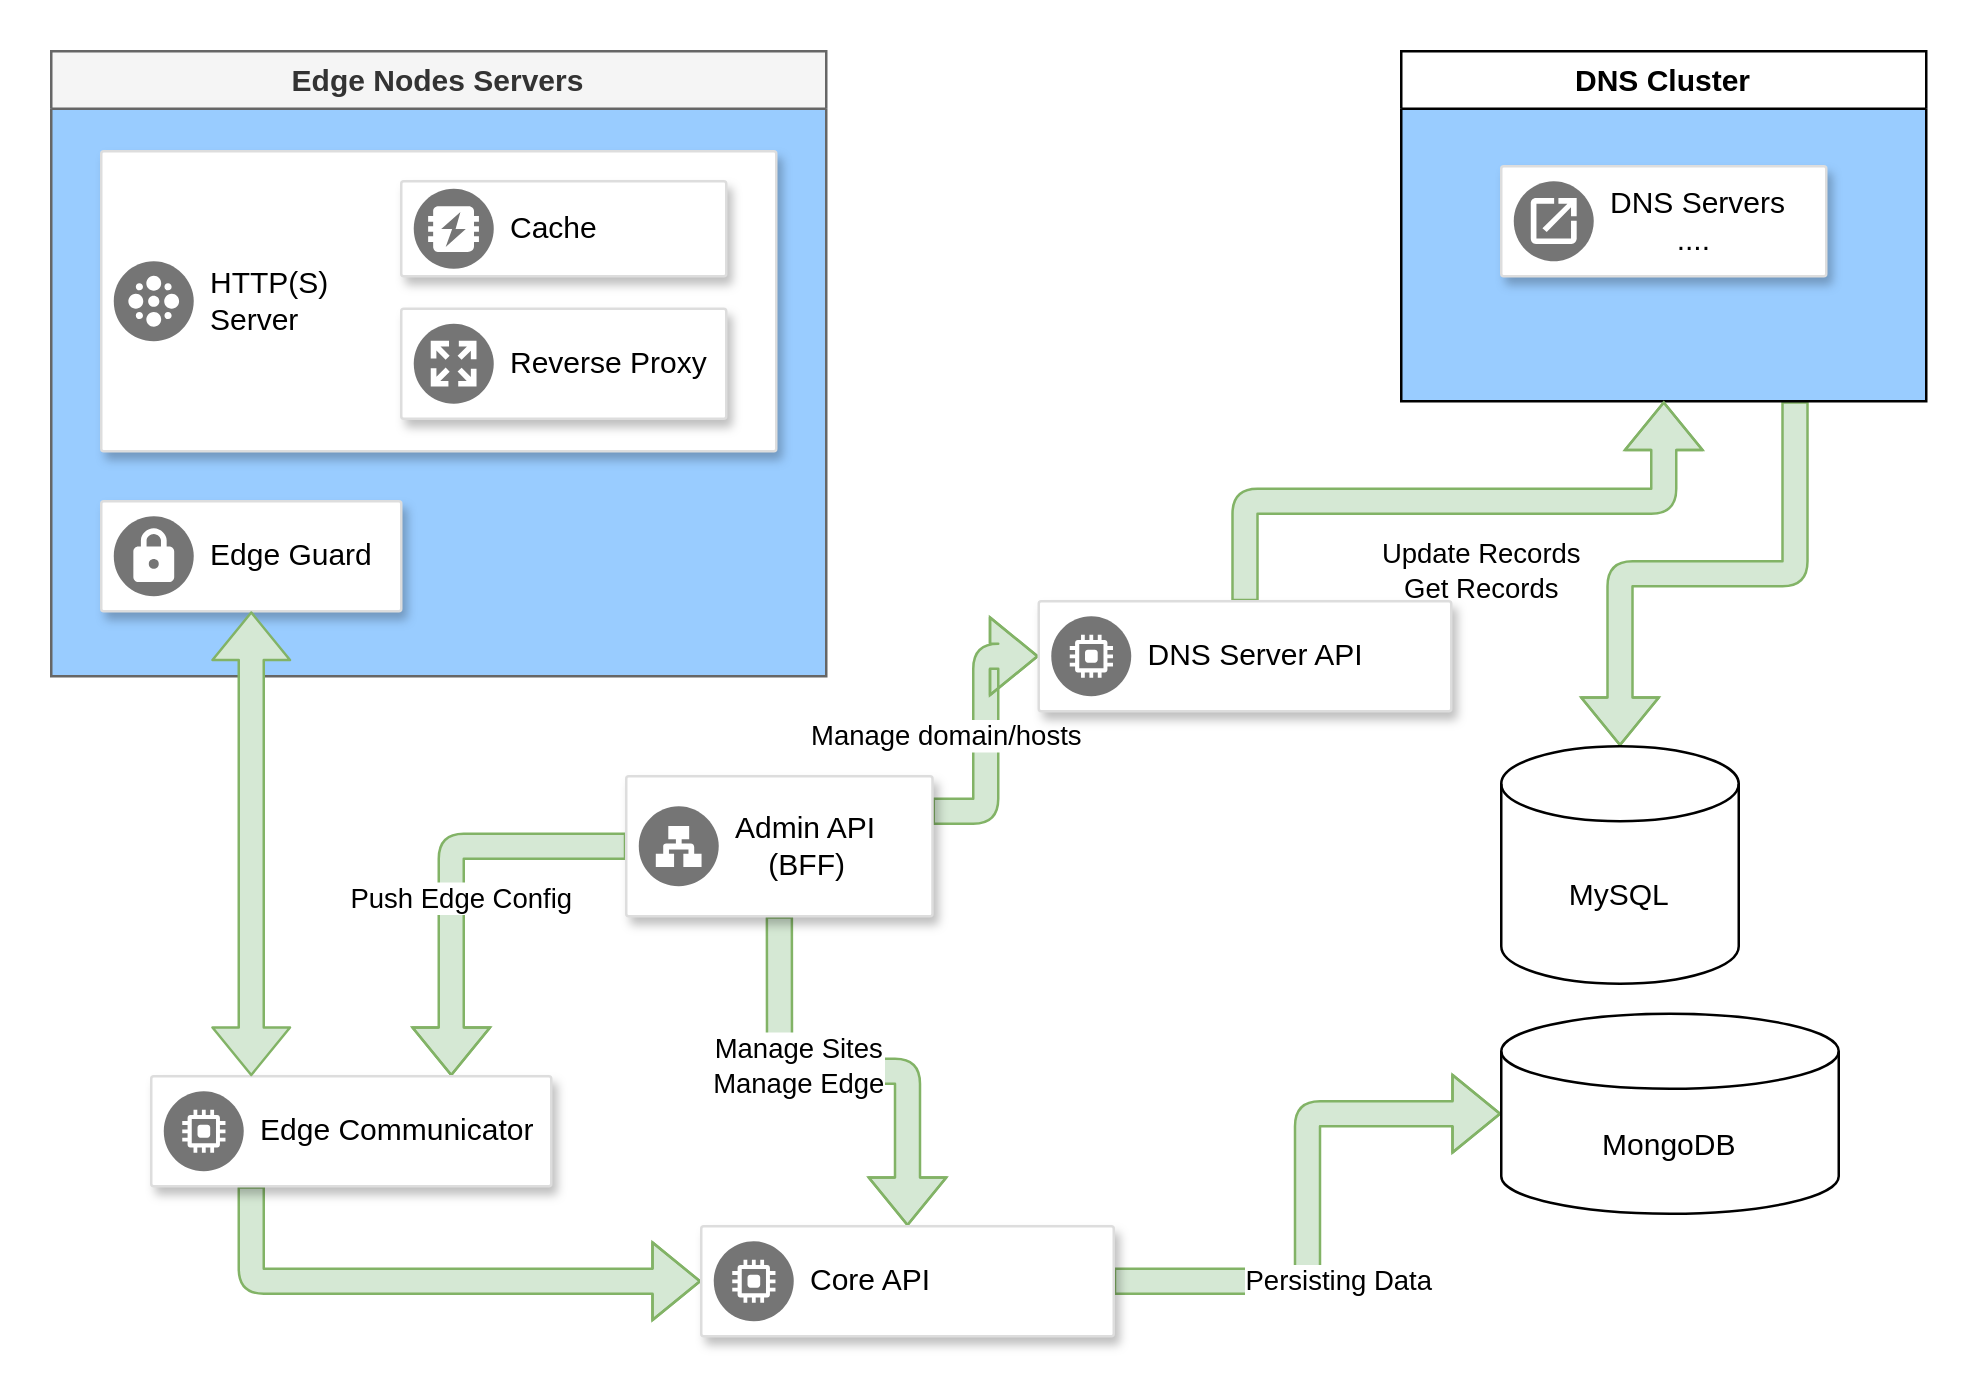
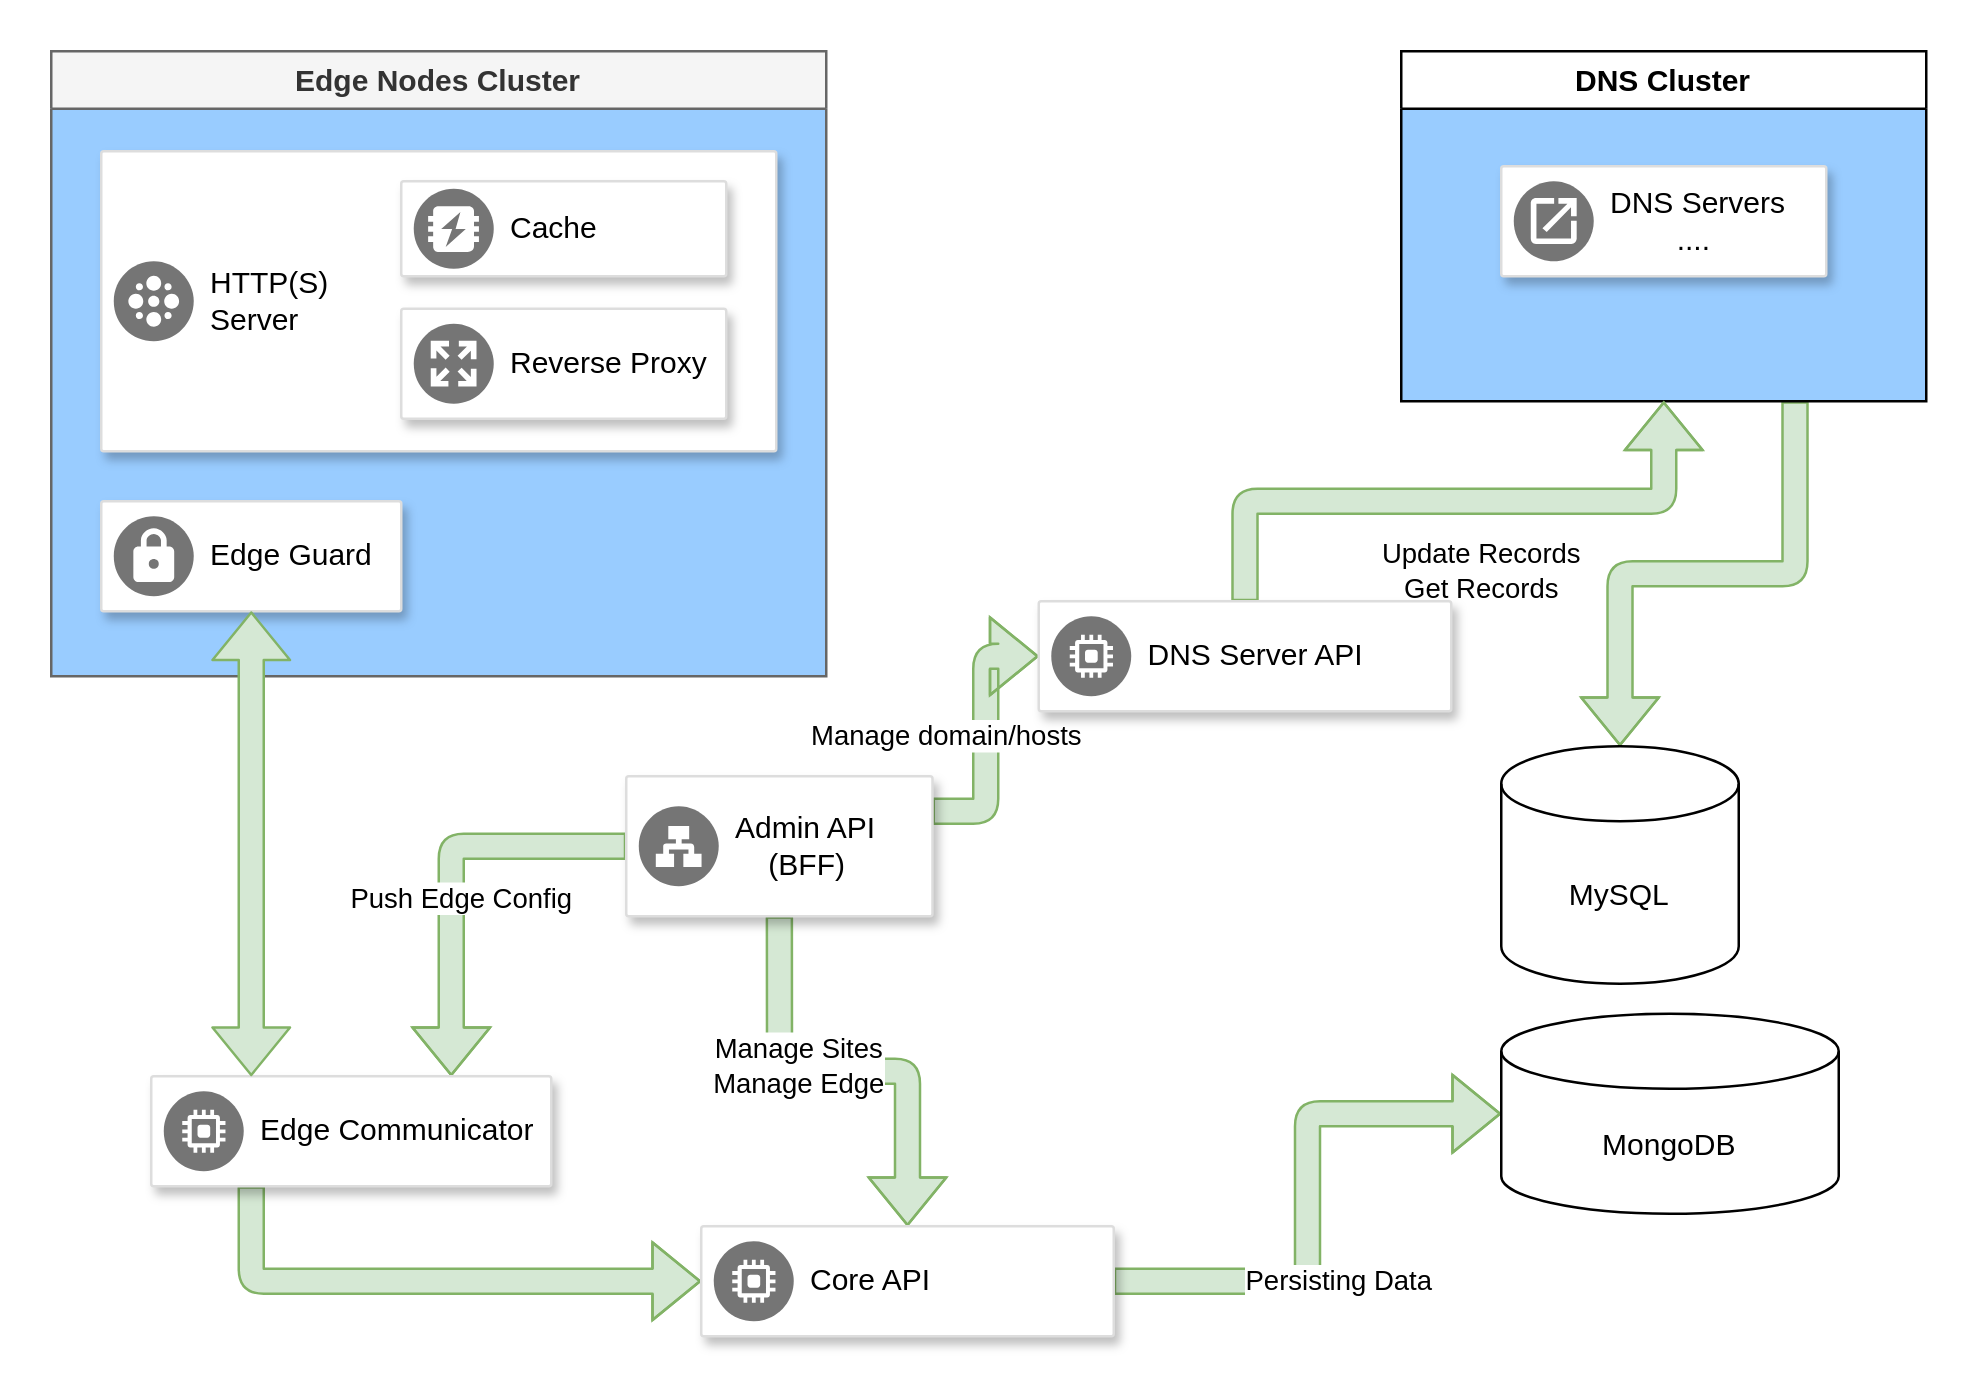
(438, 81) -> (438, 81)
